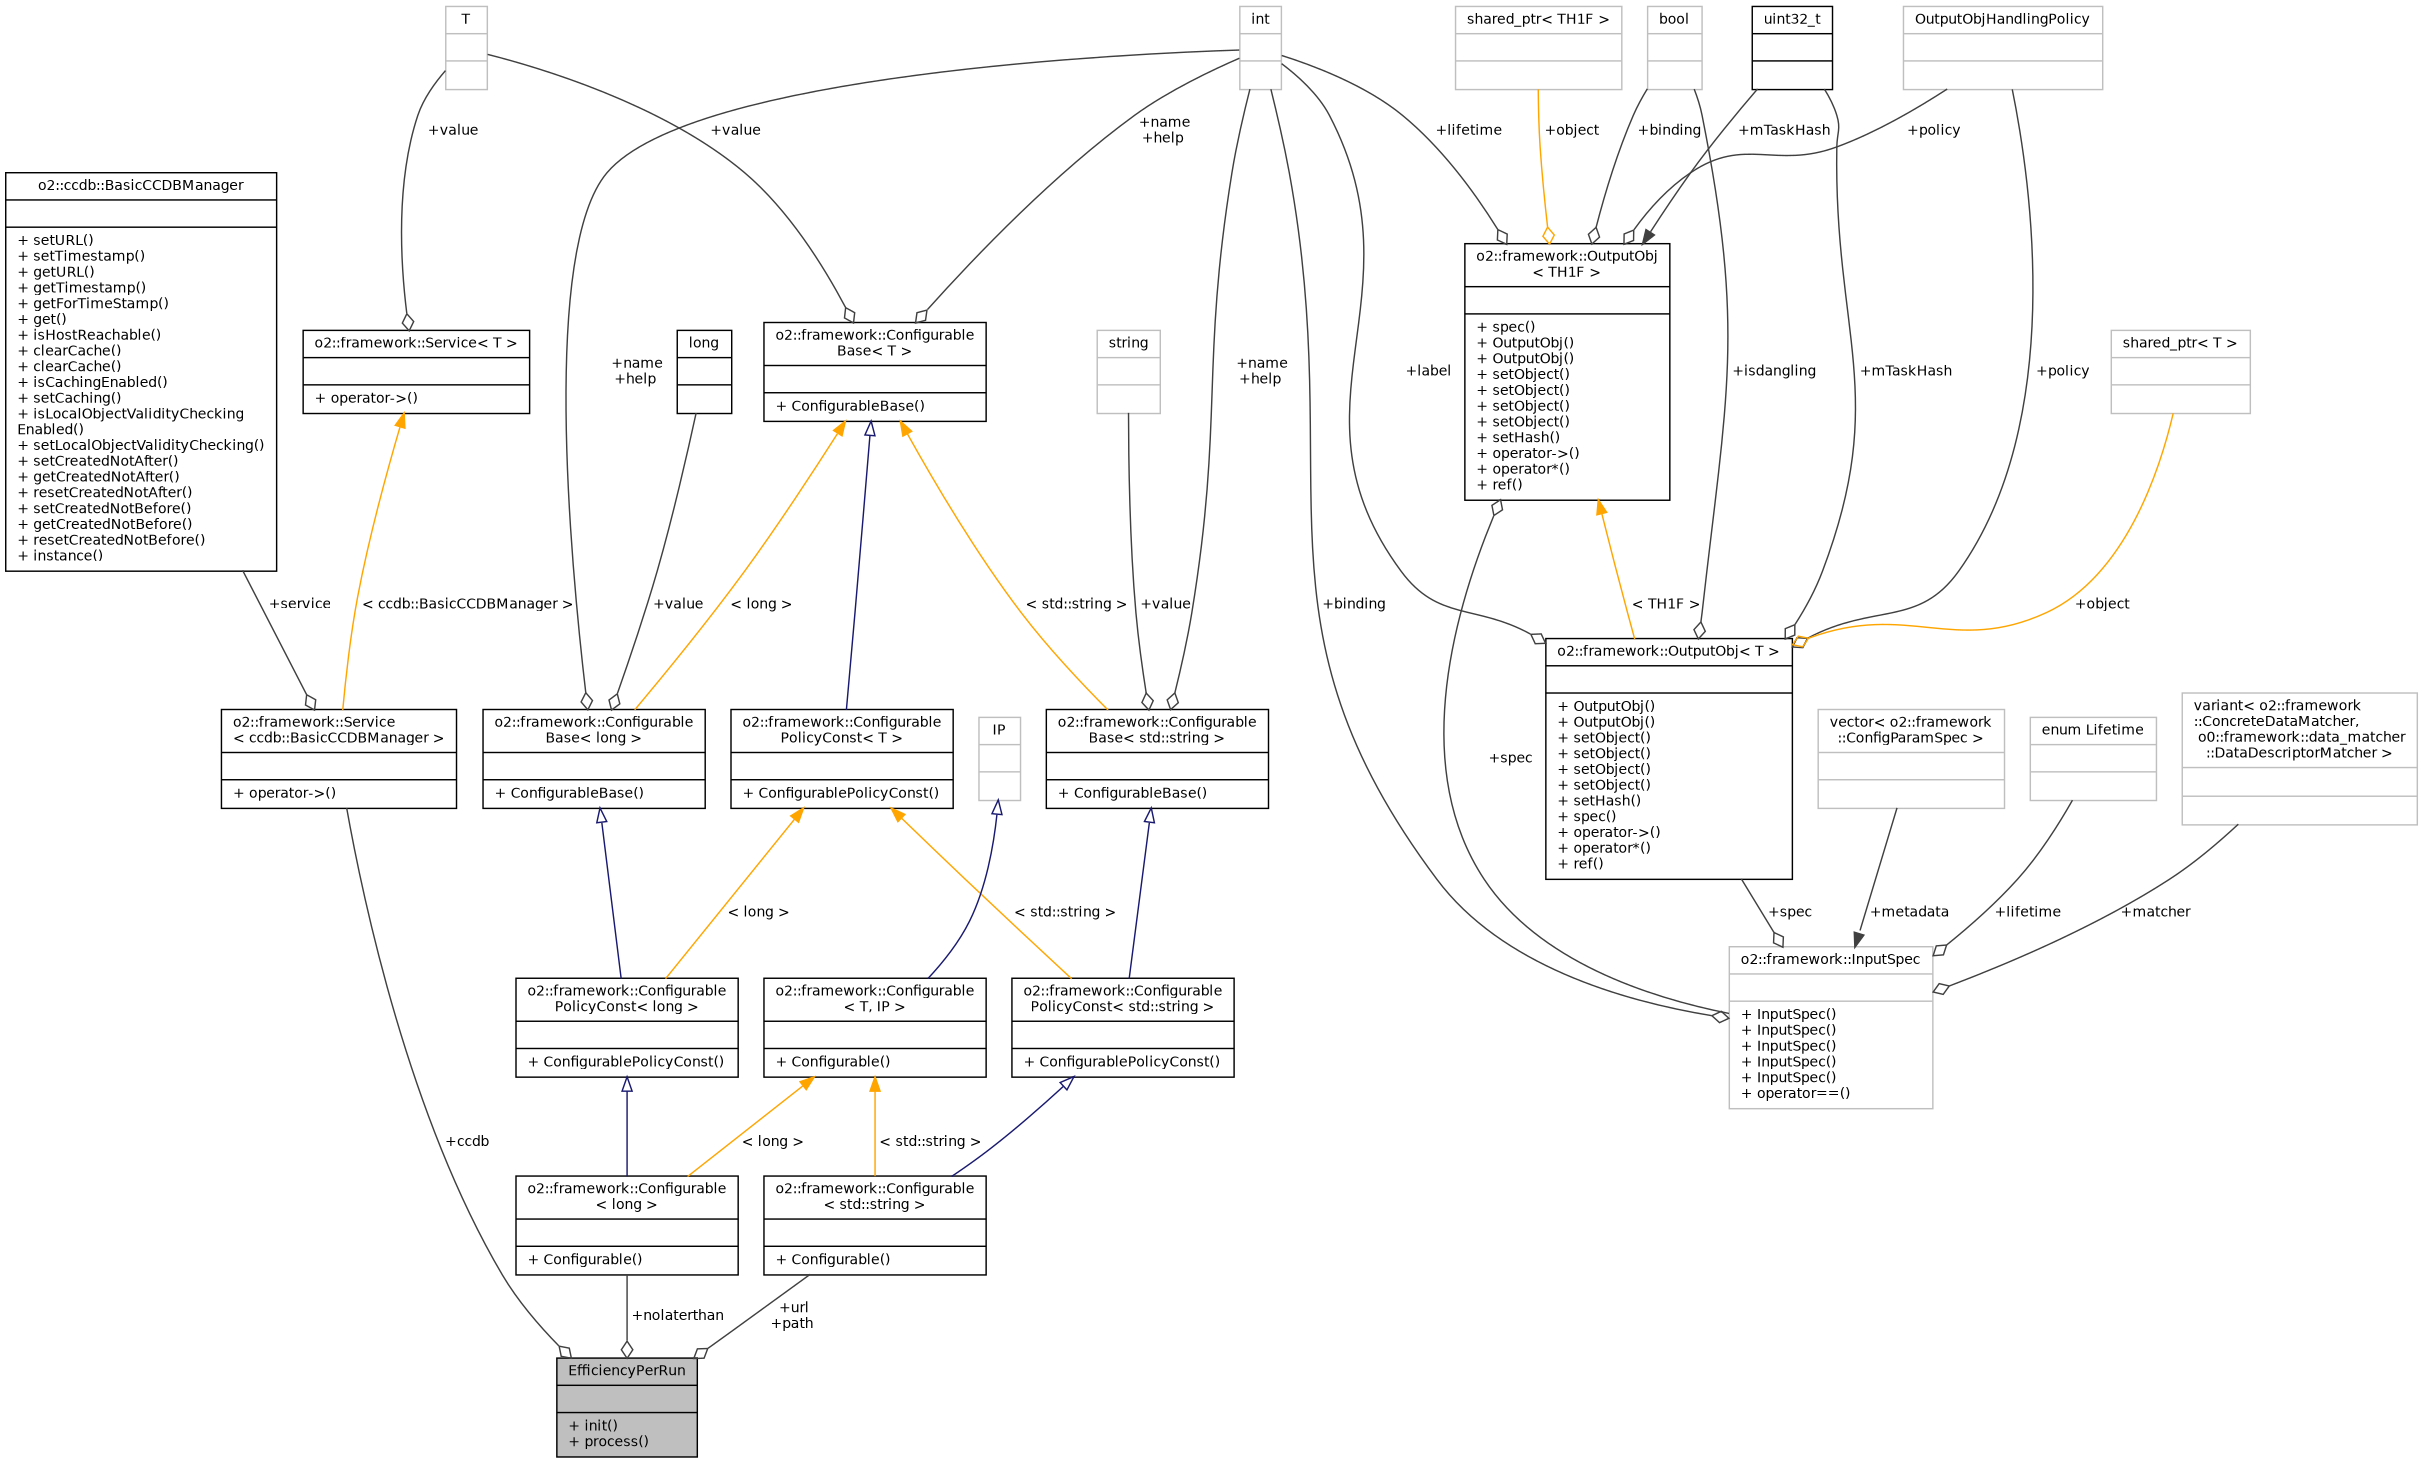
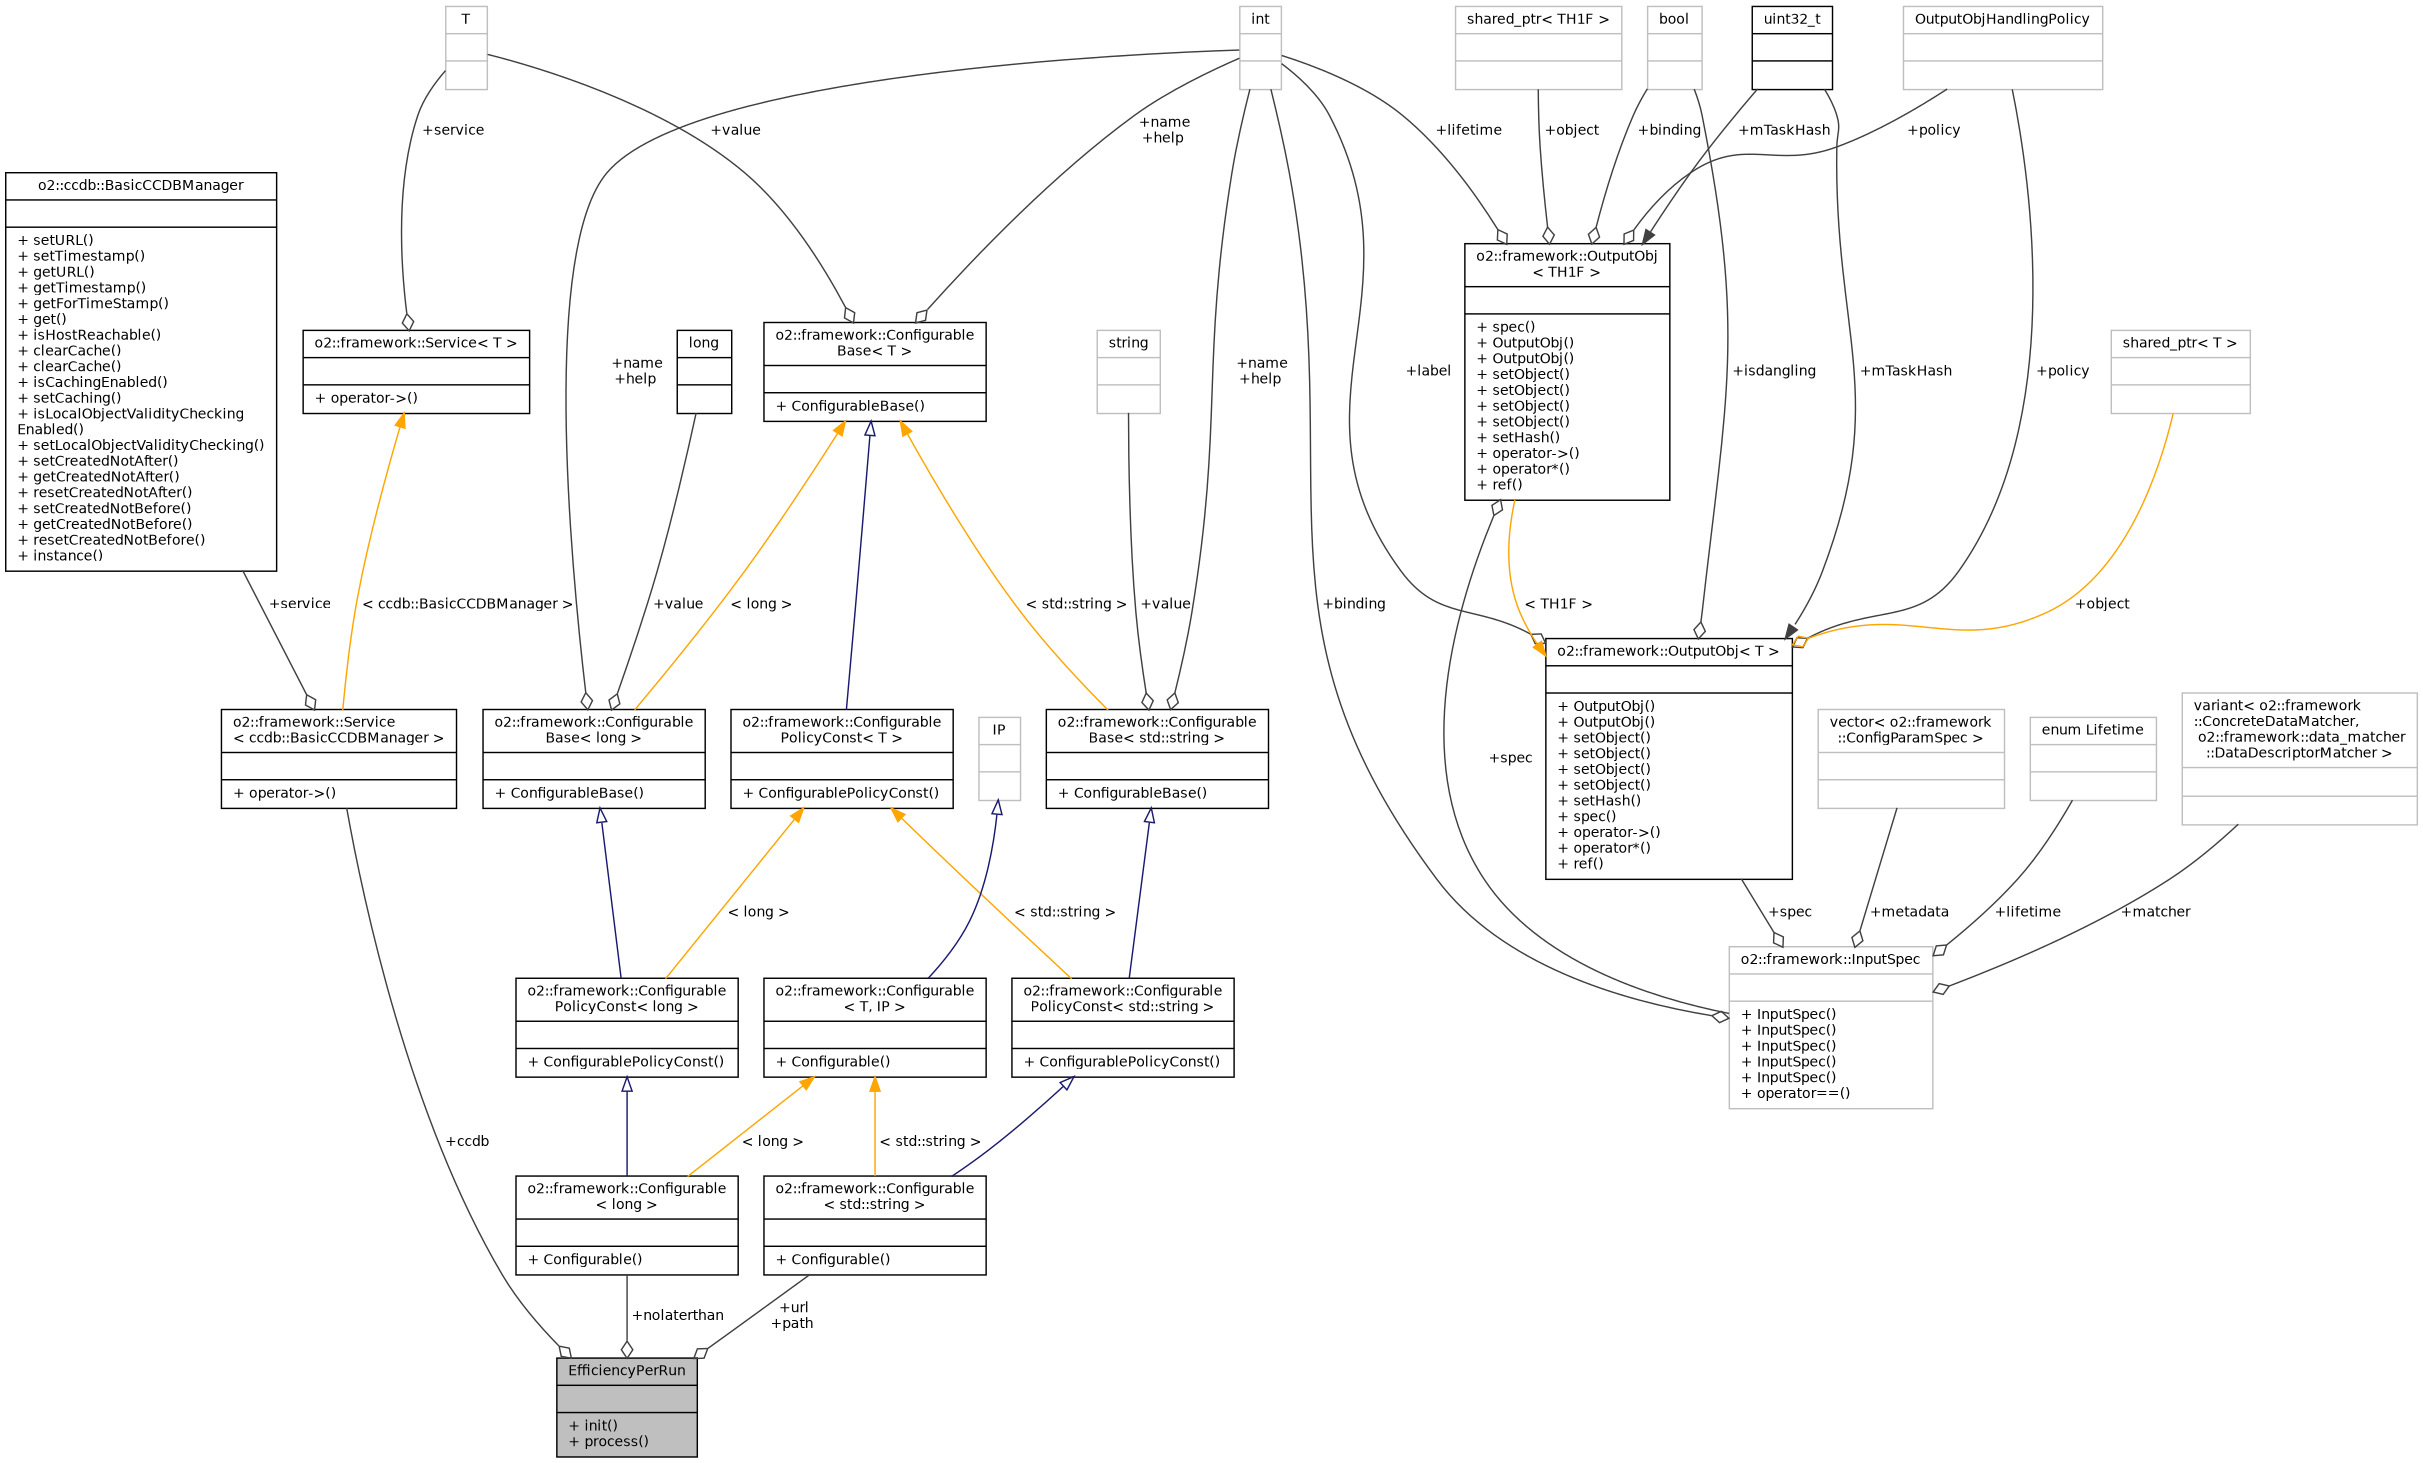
(452, 131) -> (452, 131)
(1541, 158) -> (1541, 158)
(1853, 360) -> (1853, 360)
(1618, 577) -> (1510, 574)
(2300, 737) -> (2300, 737)
(1878, 869) -> (1878, 869)
